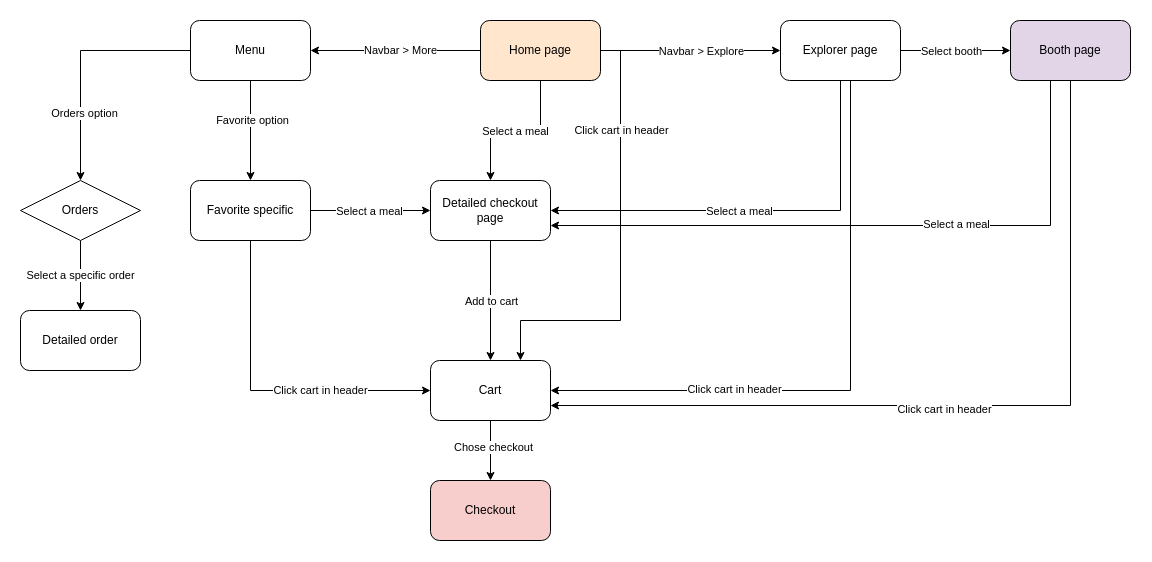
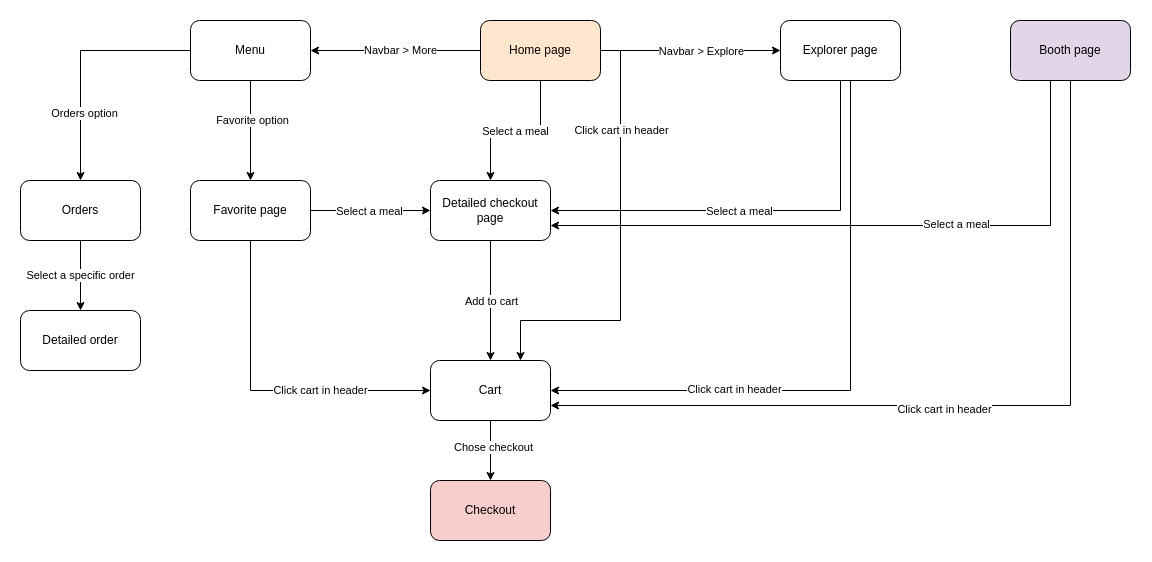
(952, 51) -> none
(81, 211) -> (81, 211)
(251, 211) -> (251, 211)
